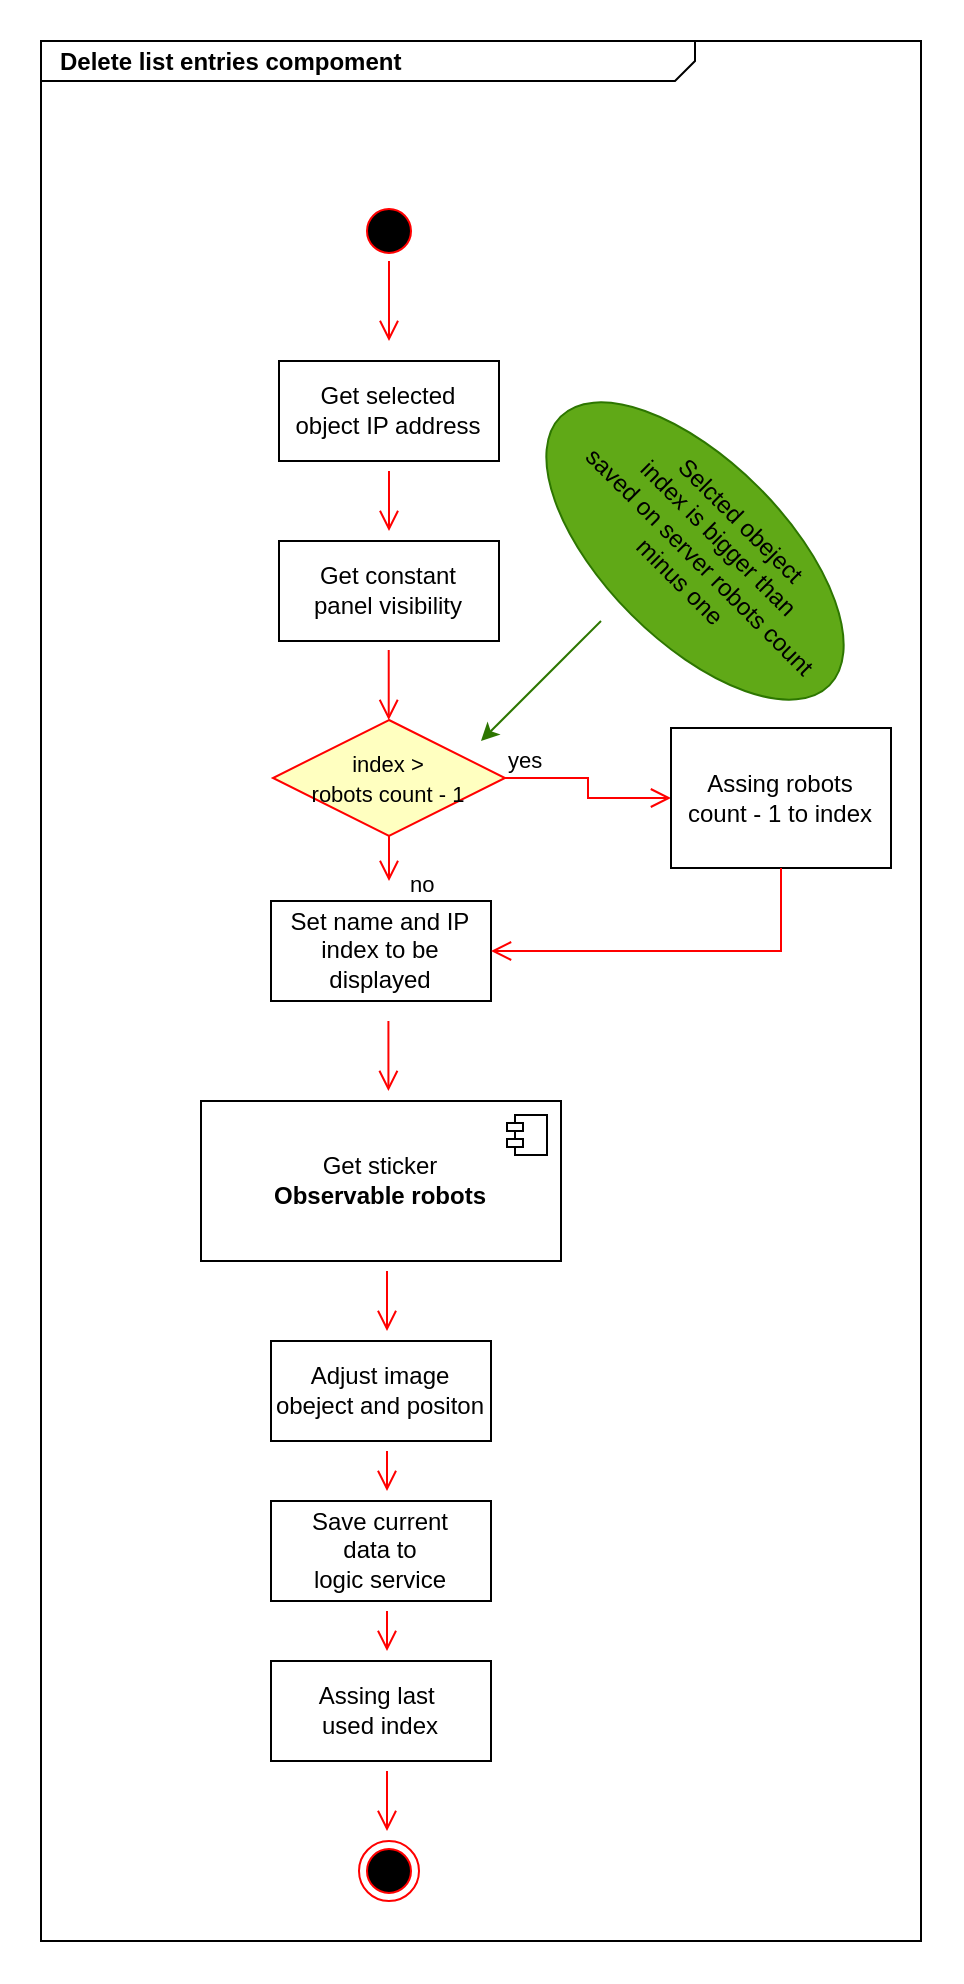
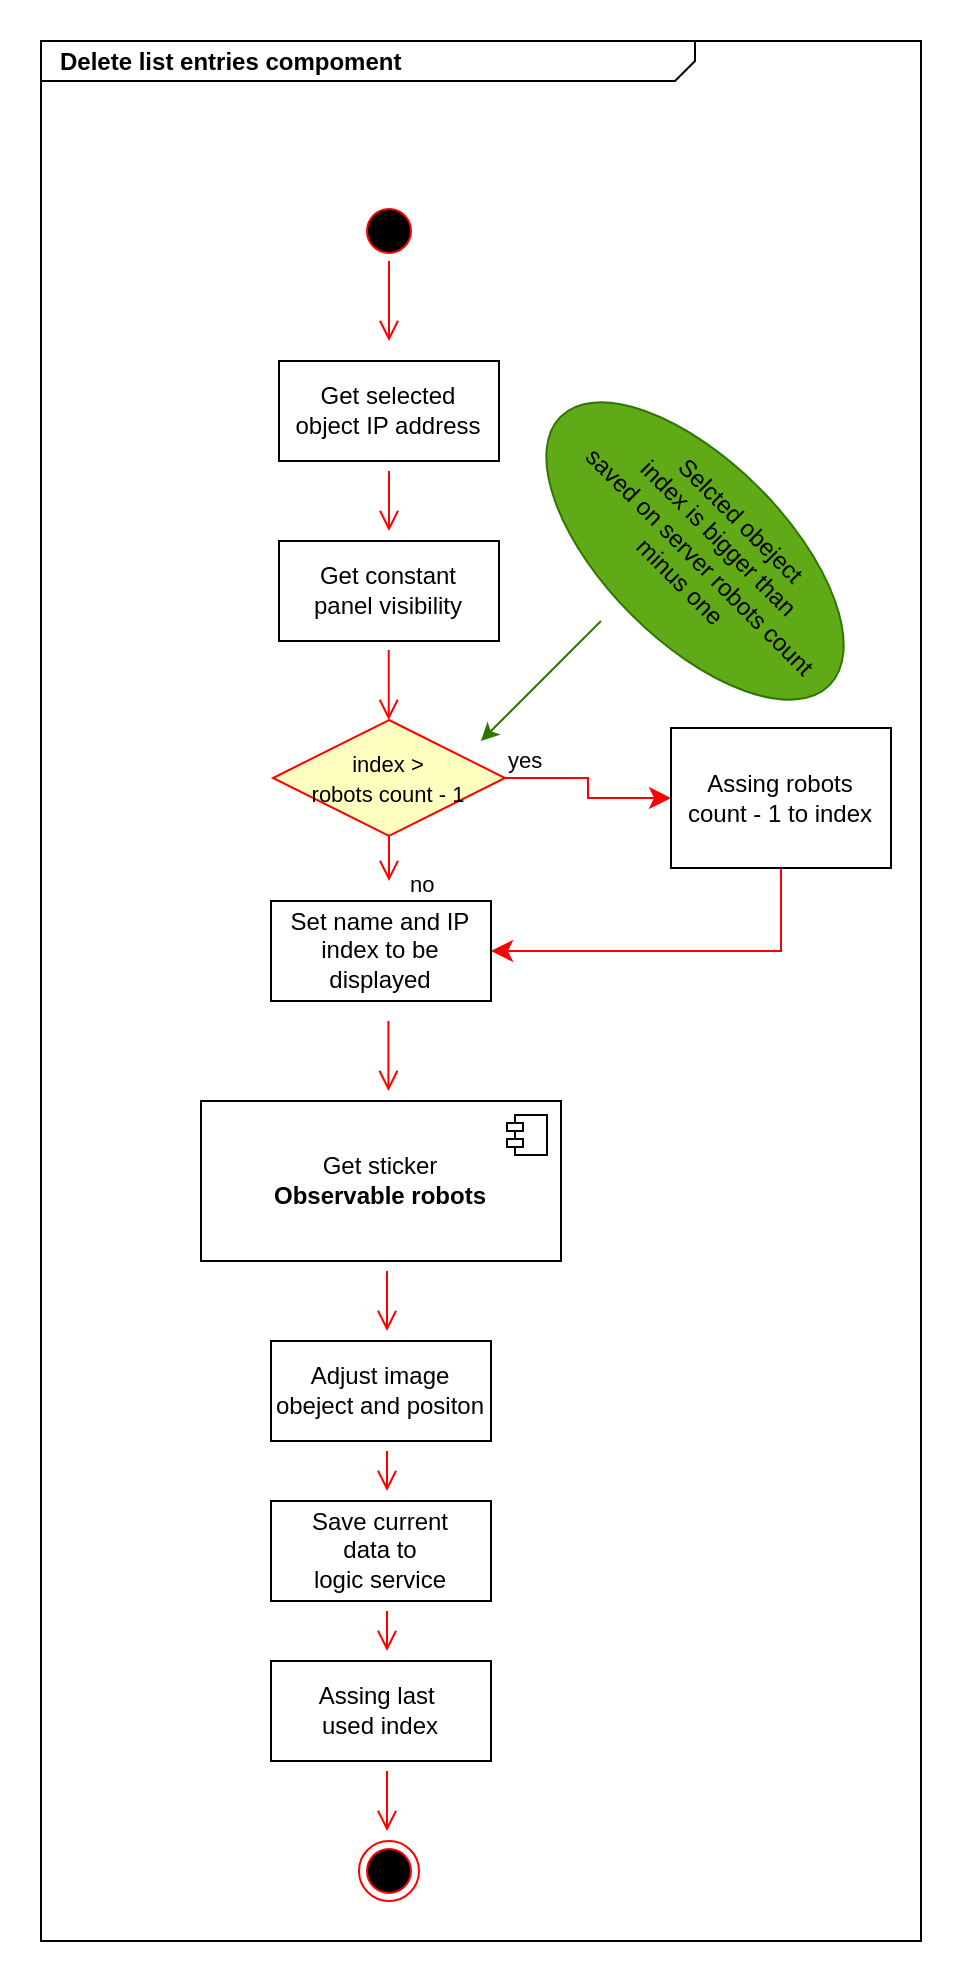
(657, 798) -> (653, 798)
(503, 951) -> (509, 951)
